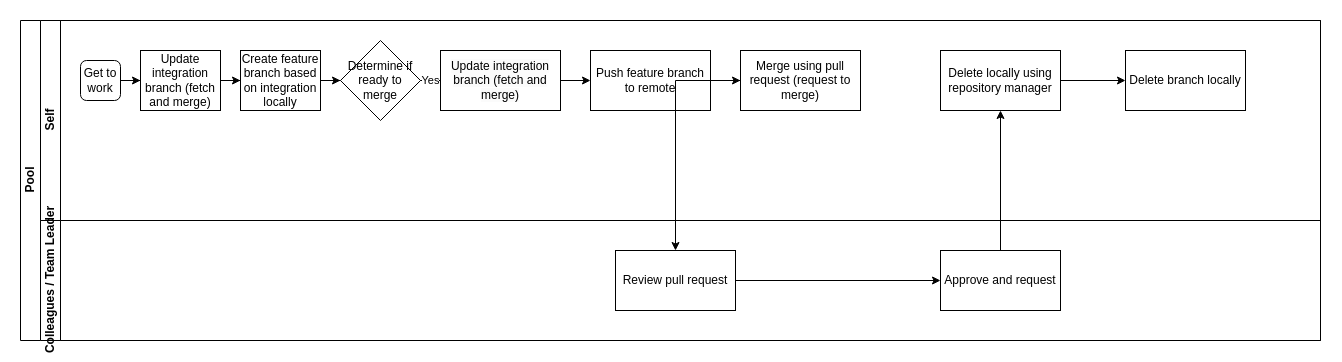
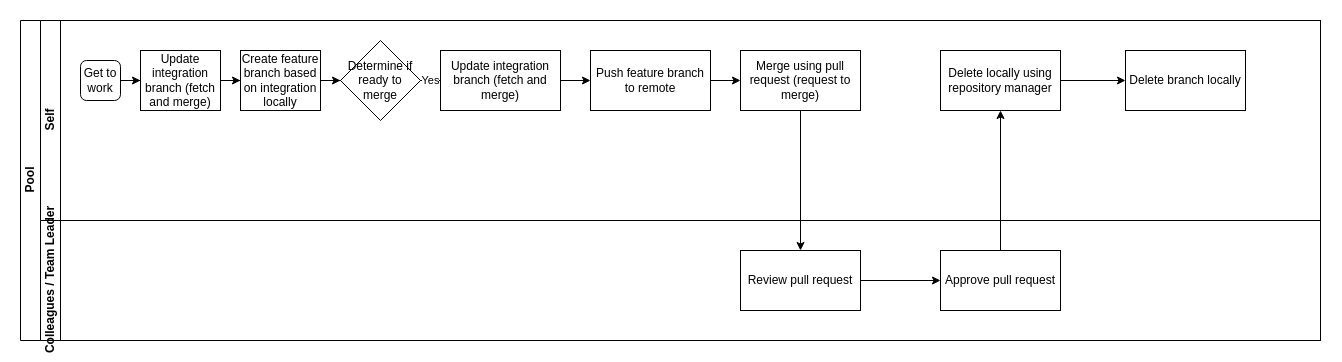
(676, 281) -> (801, 281)
(1001, 281) -> (1001, 281)
